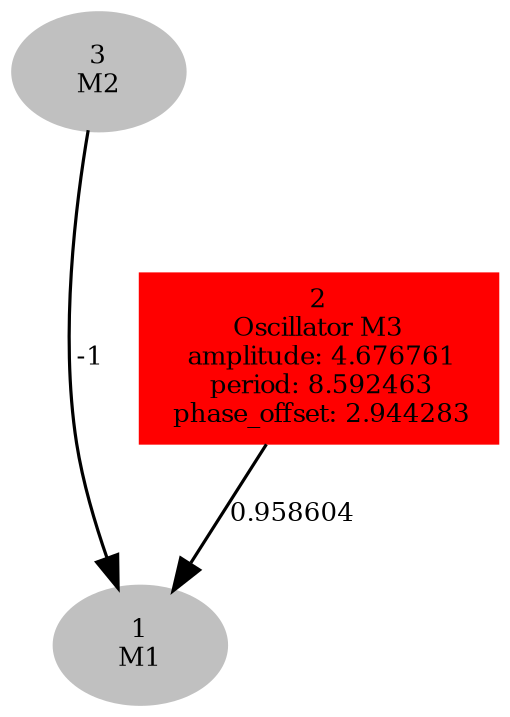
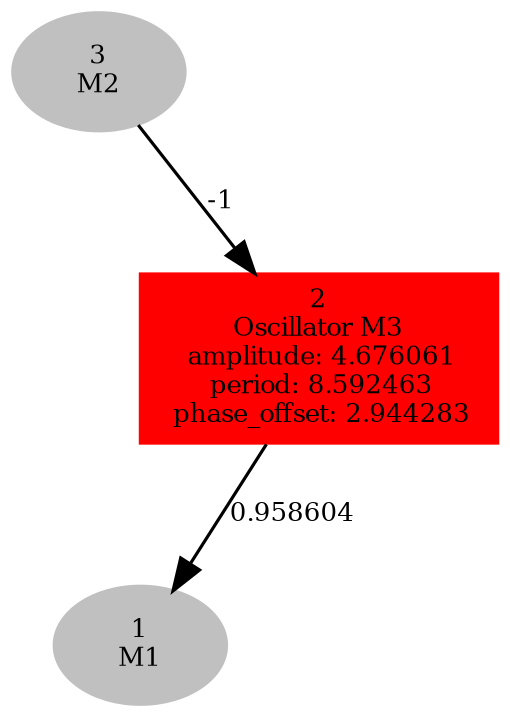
(69, 346) -> (187, 187)
(319, 357) -> (319, 357)
